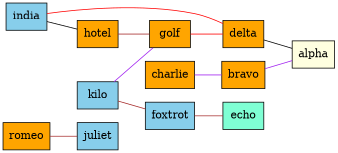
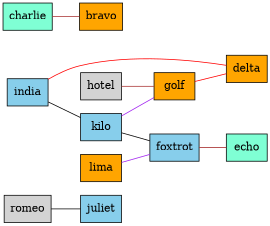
(62, 25) -> (64, 110)
(98, 34) -> (101, 86)
(313, 54) -> none
(170, 75) -> (28, 17)
(208, 75) -> (66, 17)
(132, 105) -> (136, 137)
(26, 136) -> (28, 209)
(64, 136) -> (66, 209)
none -> (101, 168)
